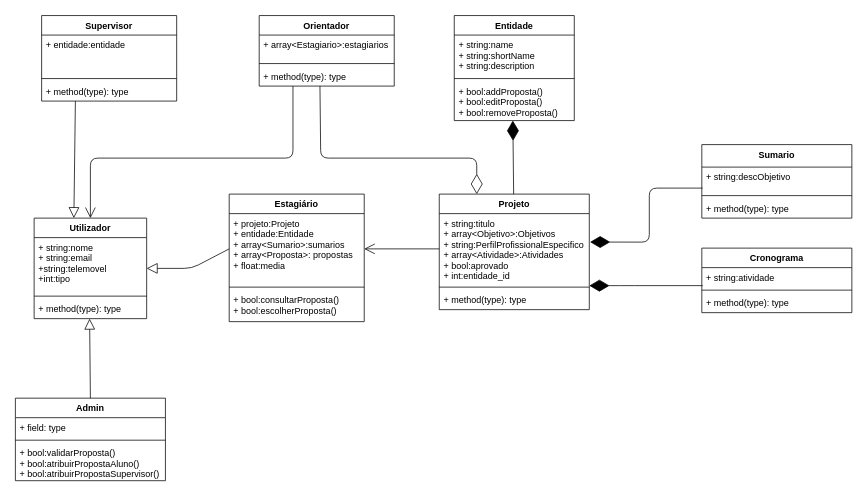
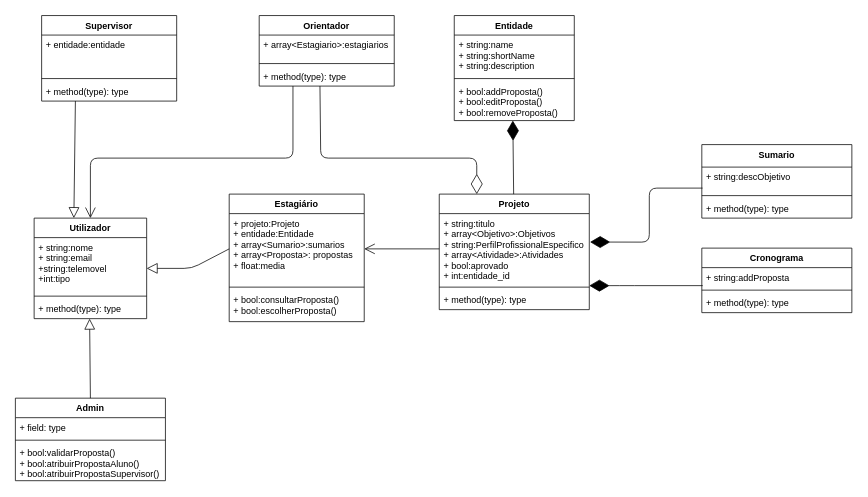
(745, 278) -> (753, 278)
